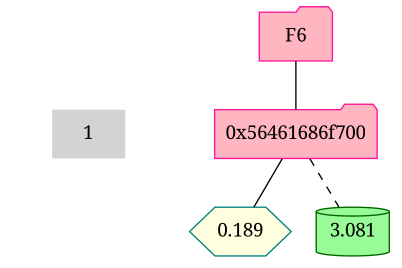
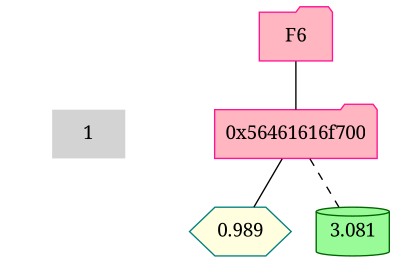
(296, 134) -> (296, 134)
(240, 232) -> (240, 232)
